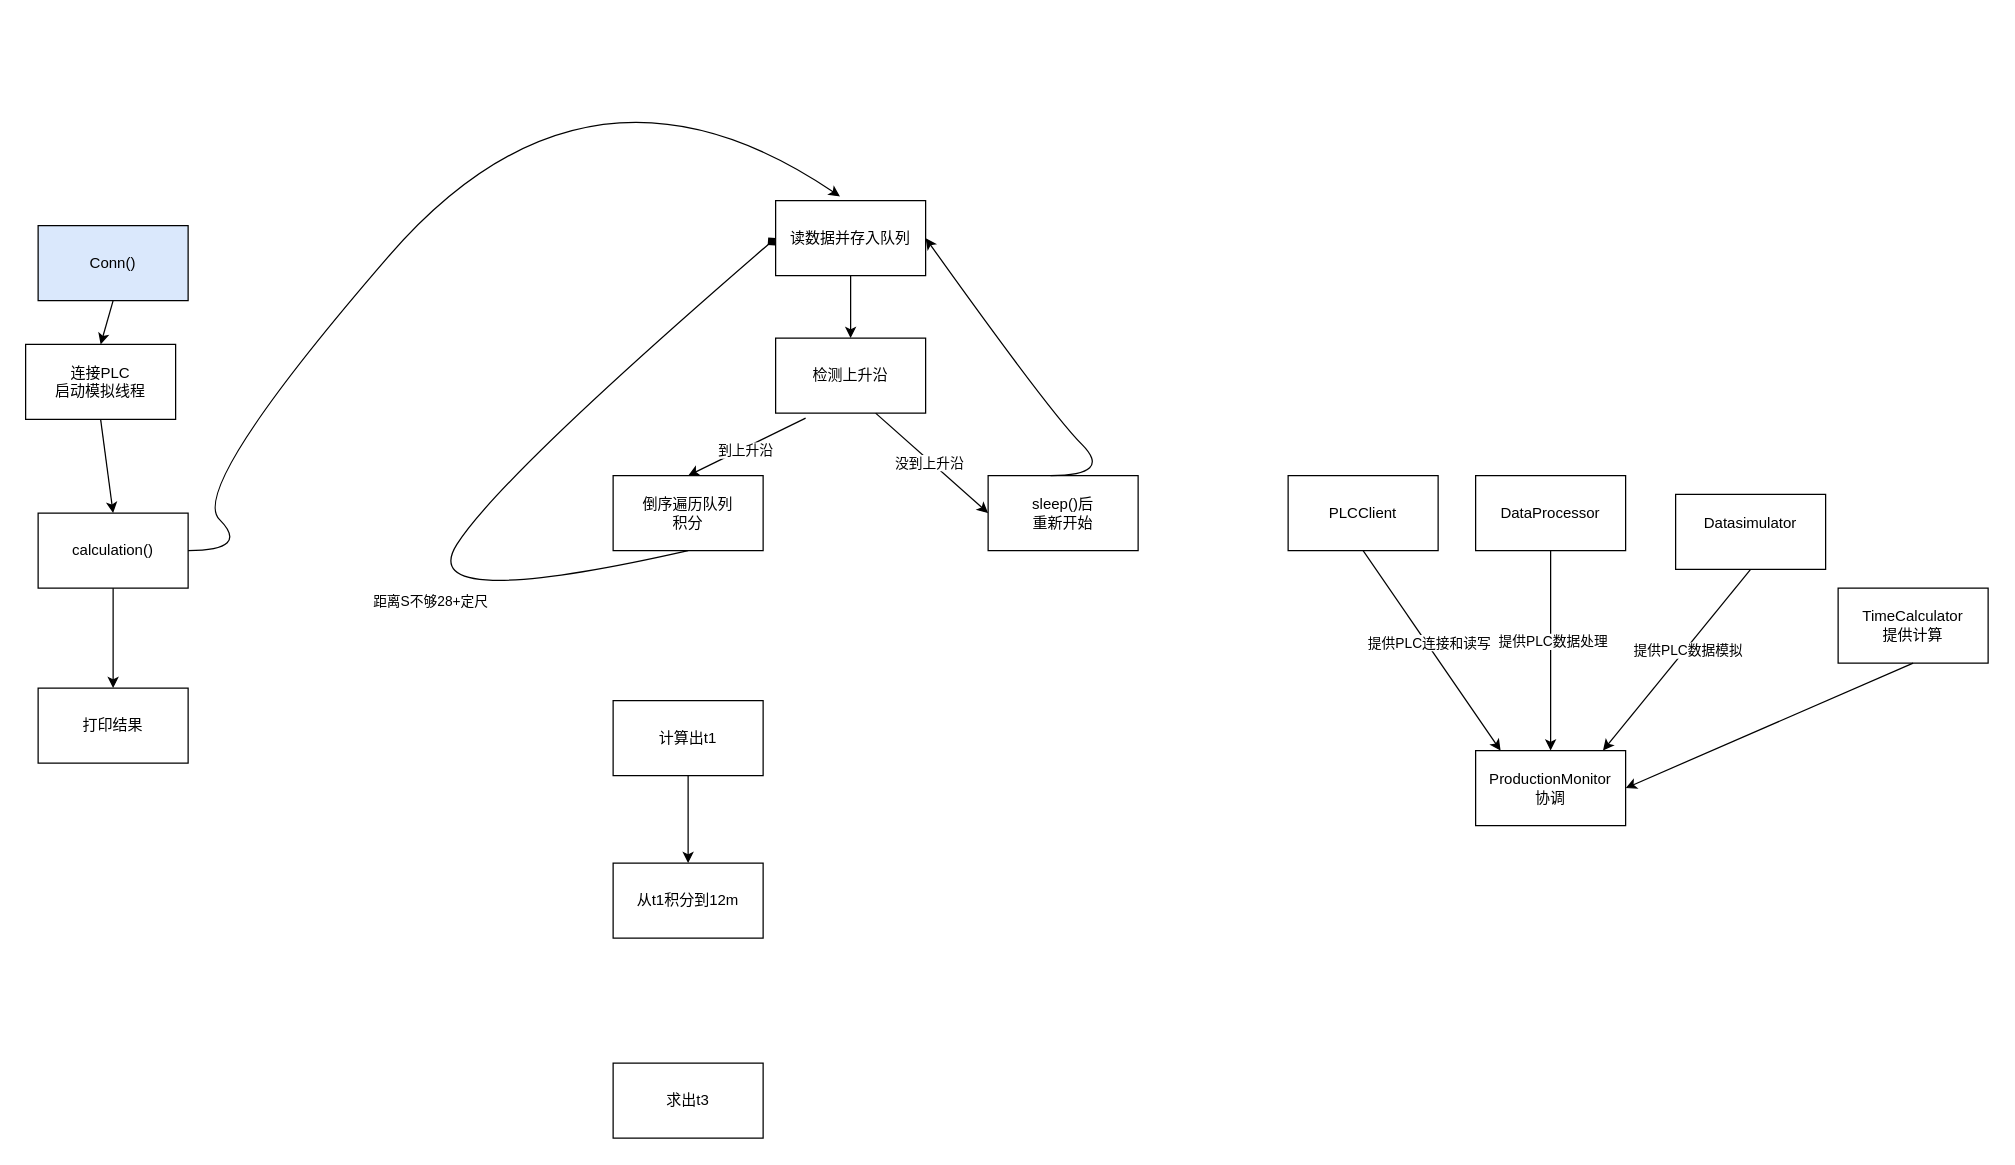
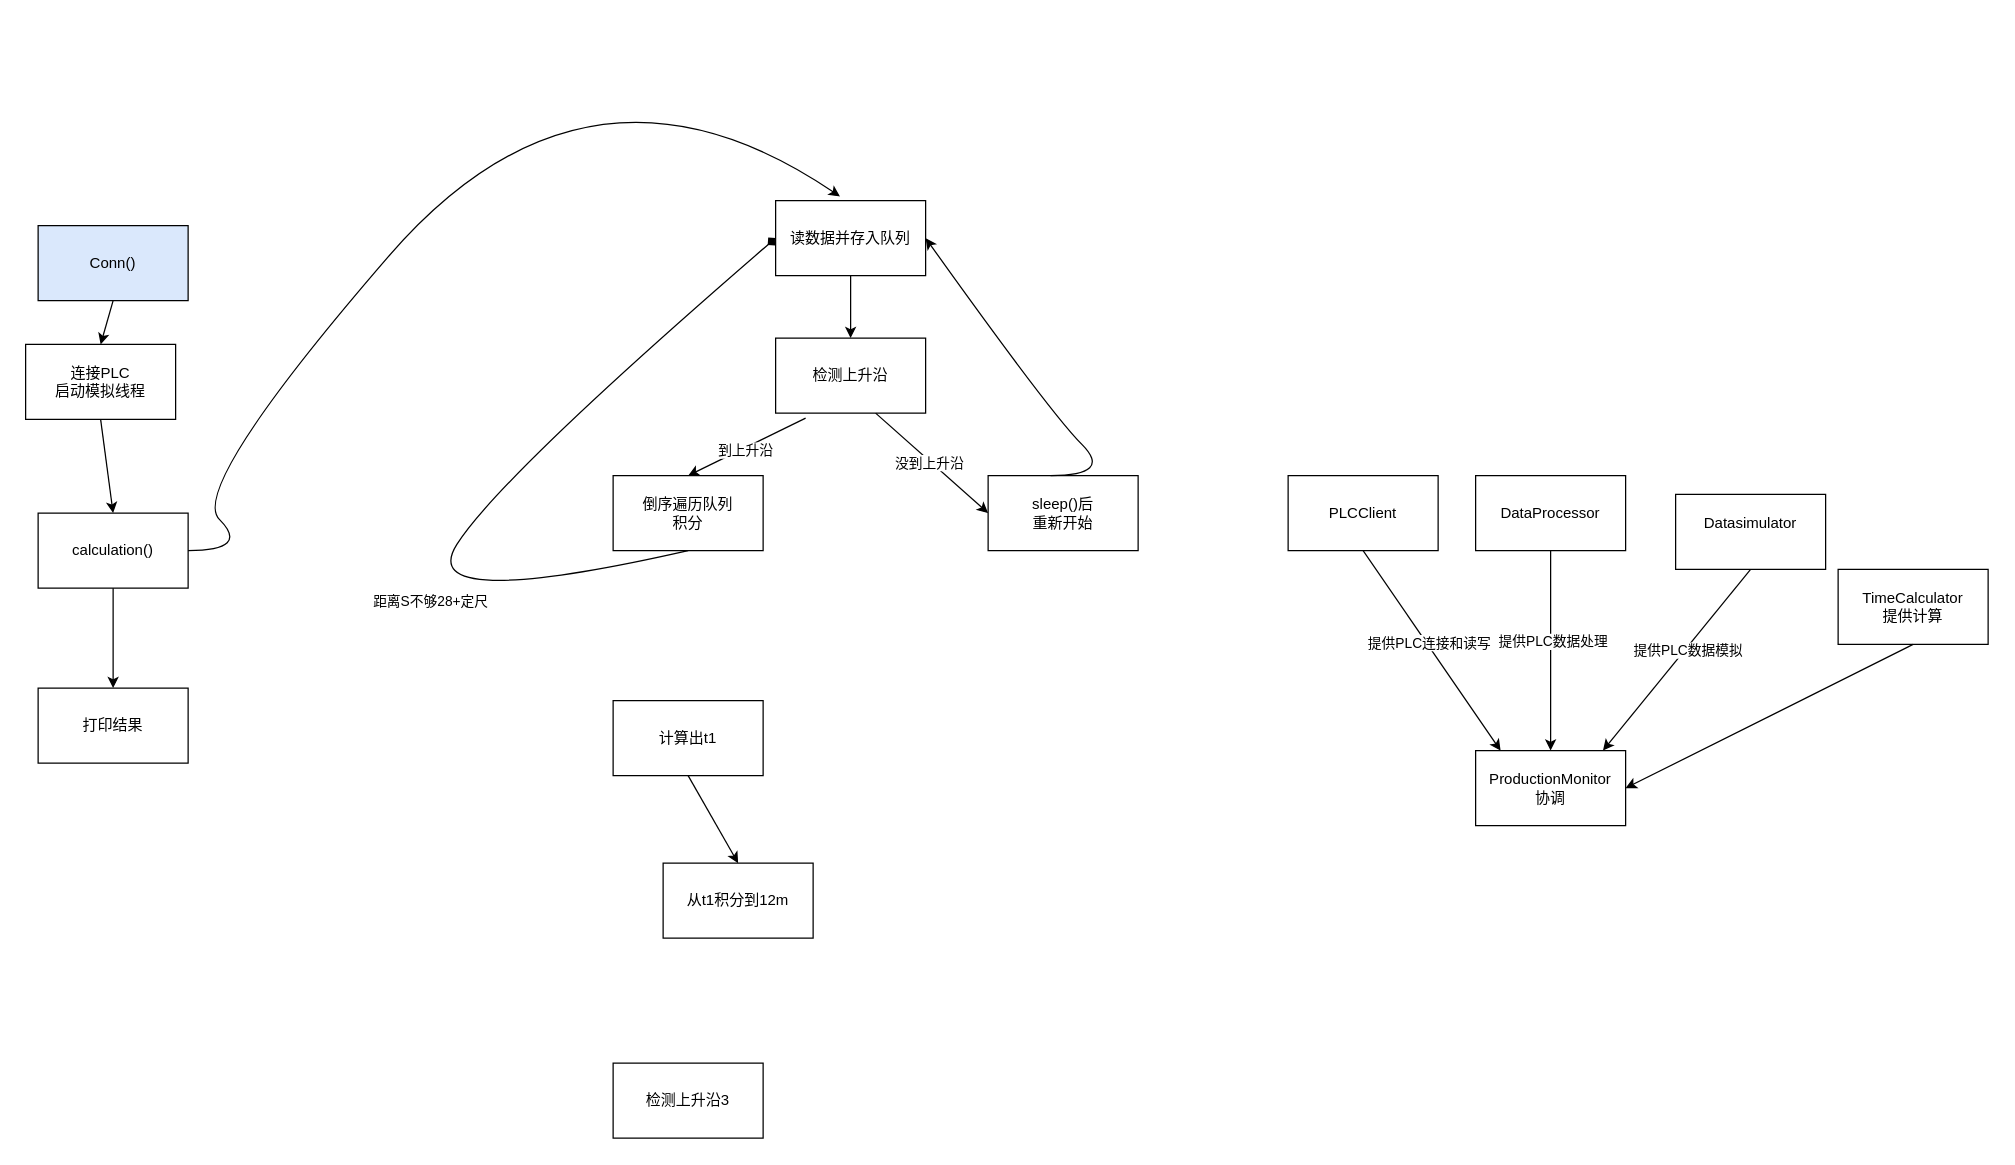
(1913, 626) -> (1913, 607)
(688, 901) -> (738, 901)
(688, 1101) -> (688, 1101)
